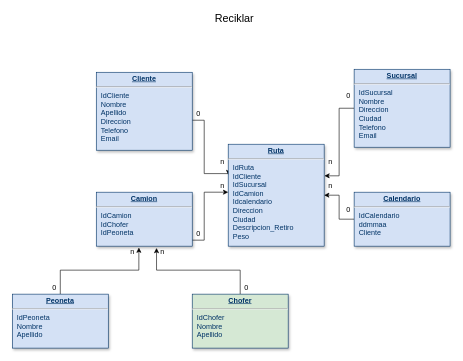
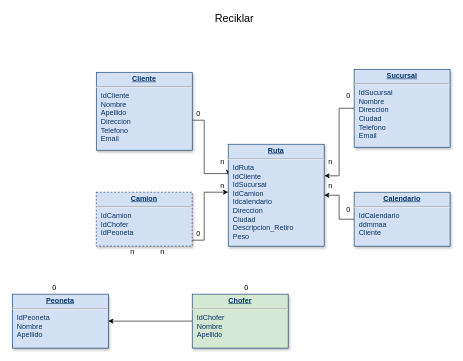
(144, 219) -> (144, 219)
(157, 262) -> (113, 321)
(139, 270) -> none
